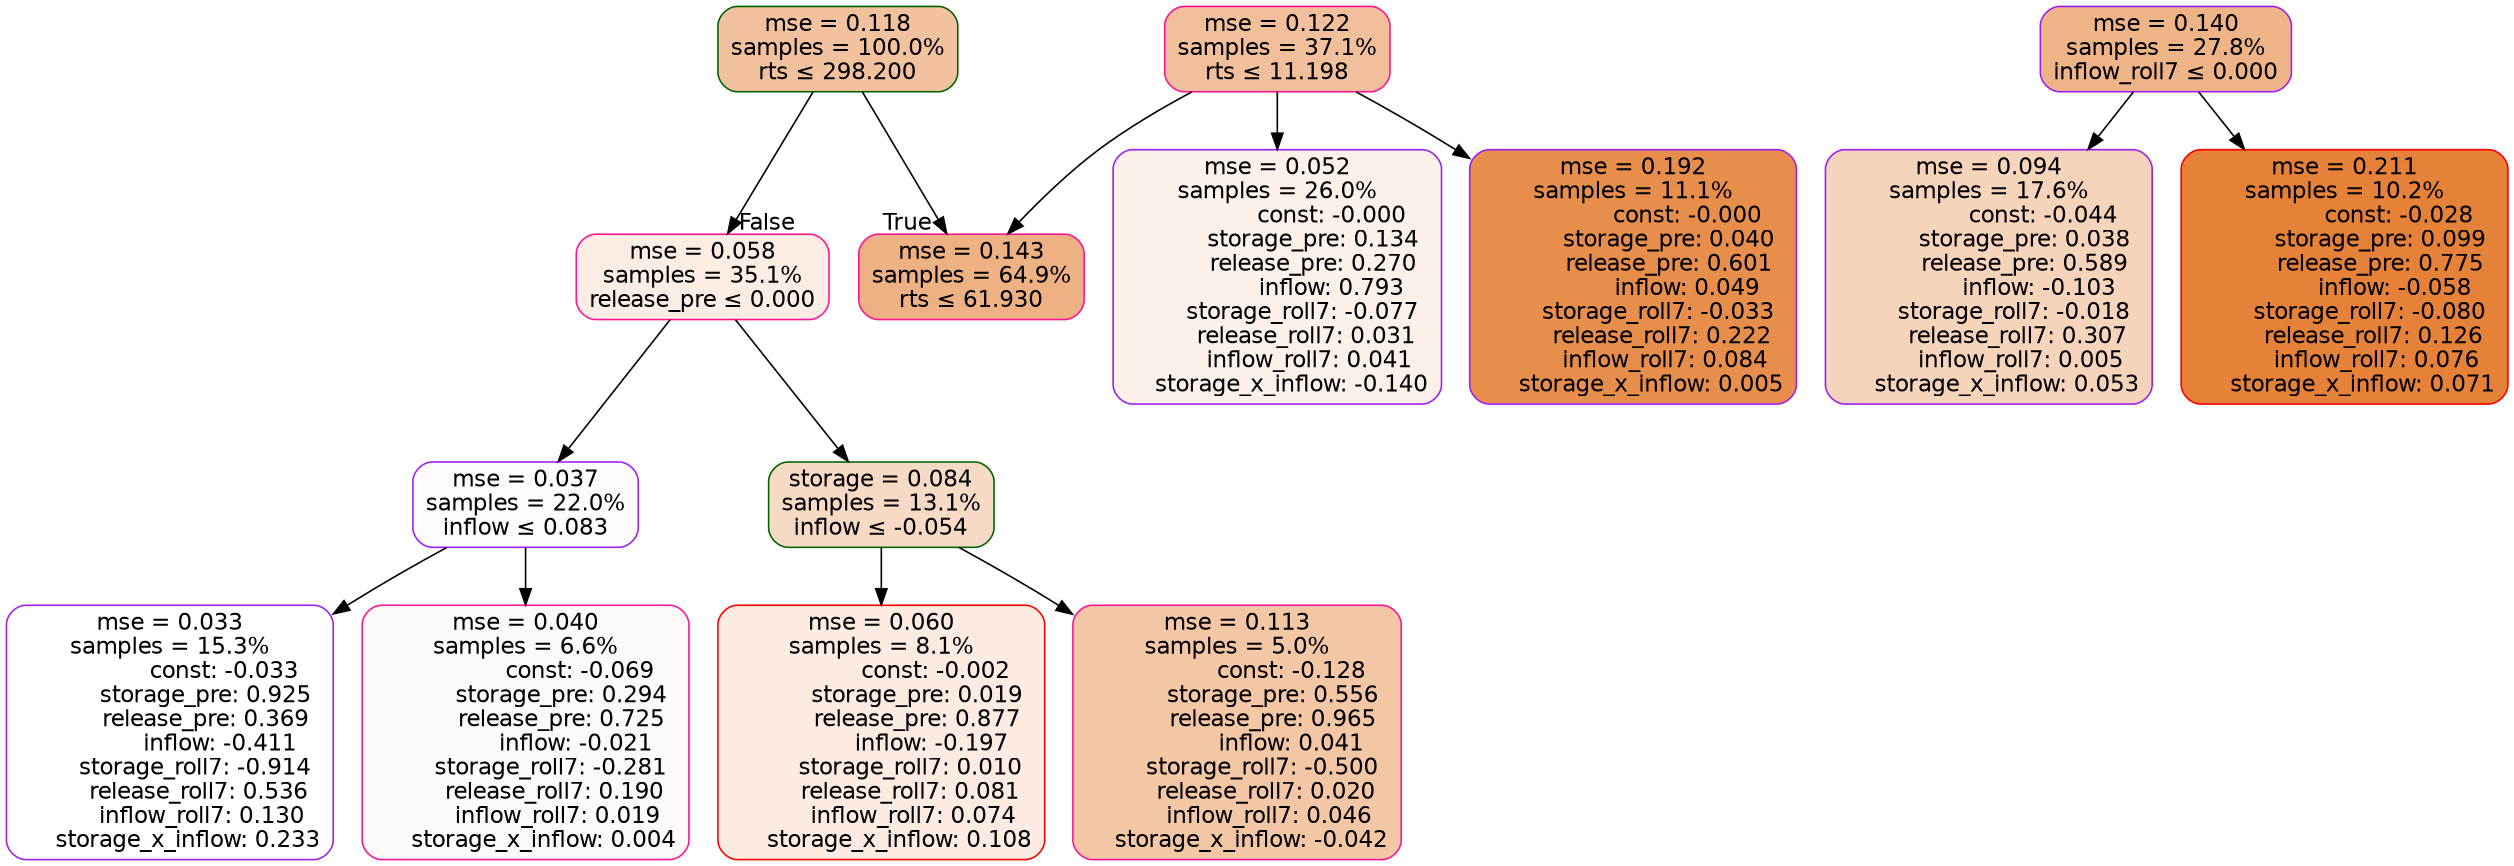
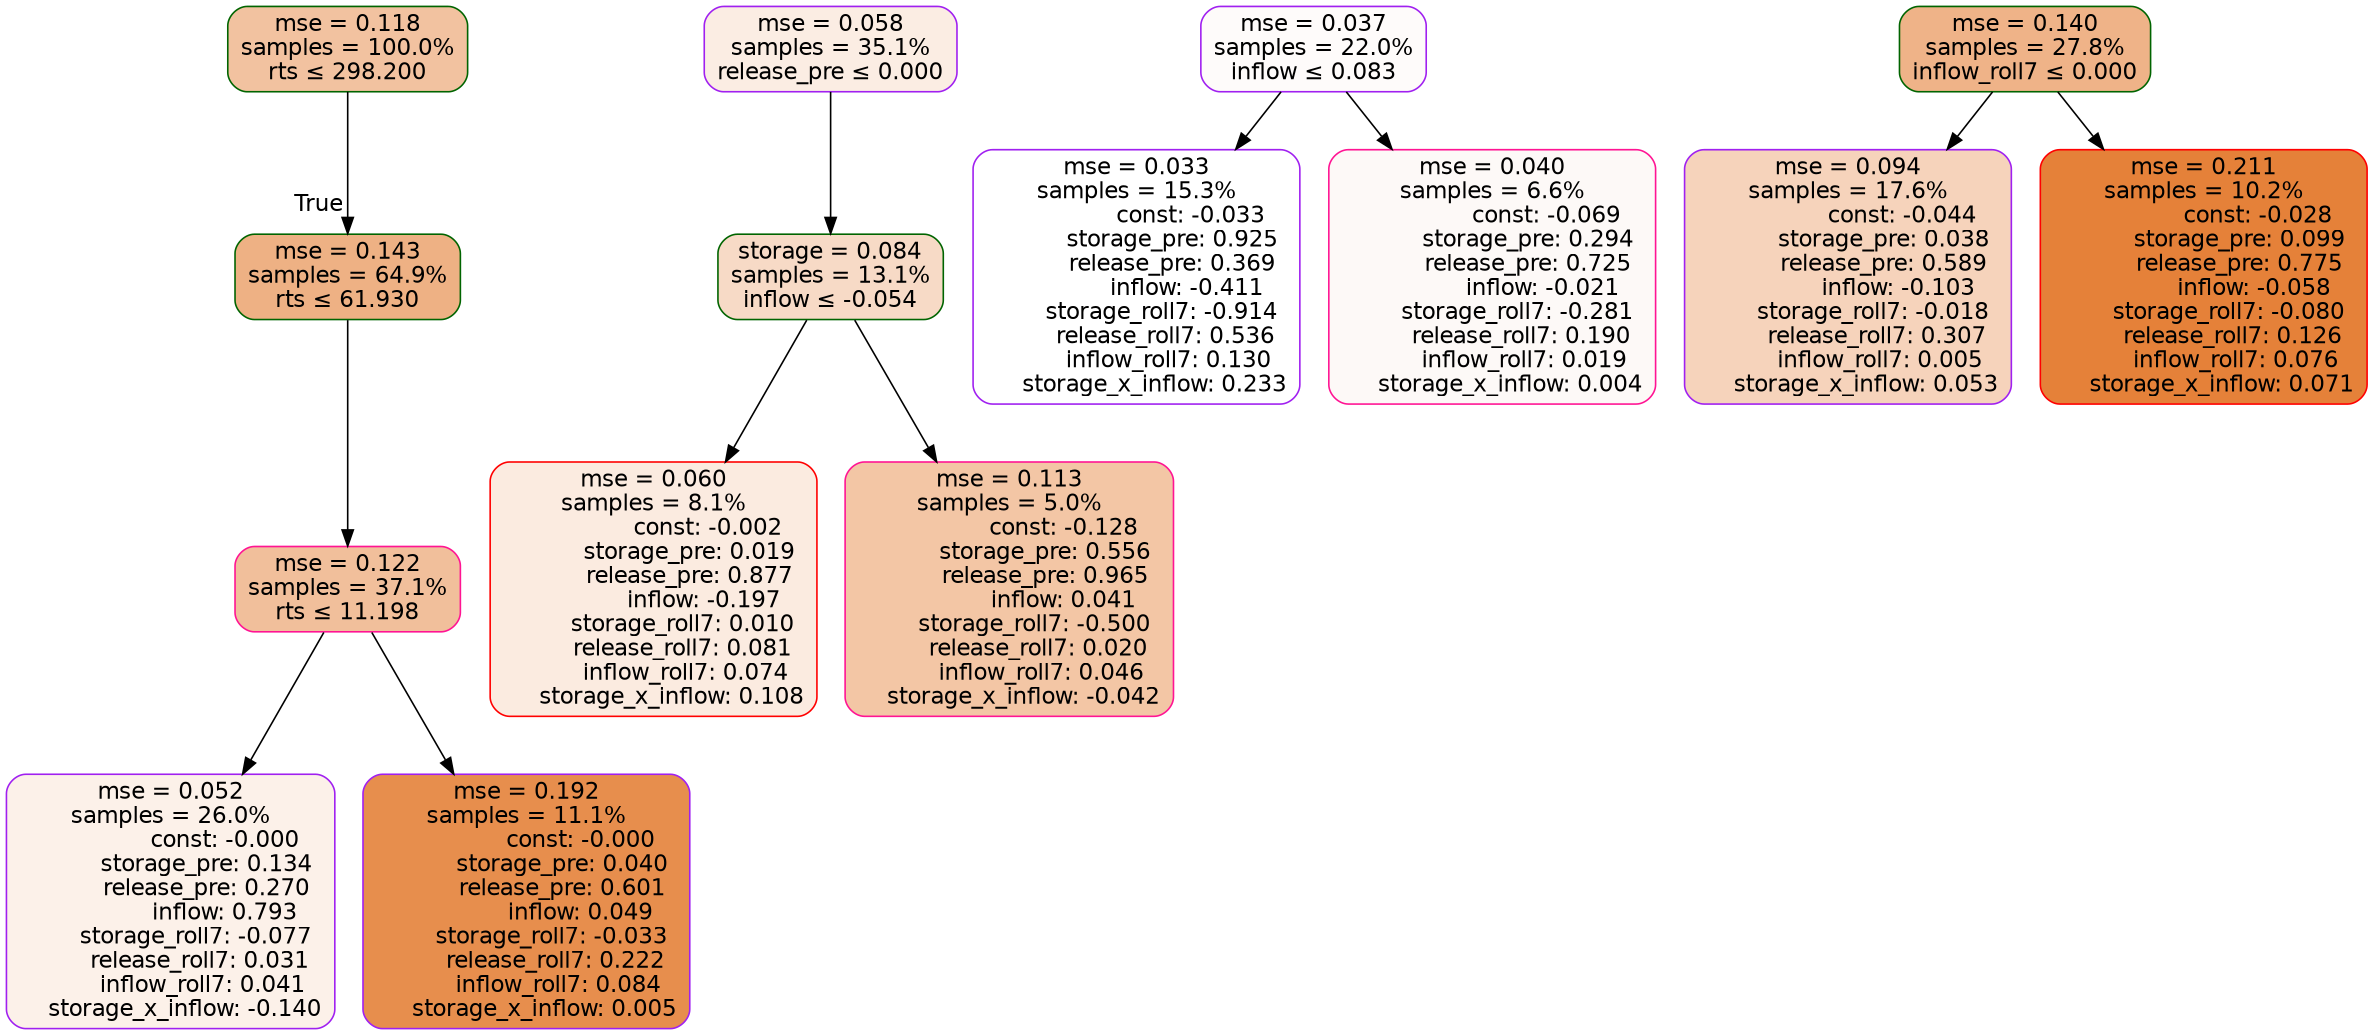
(2166, 49) -> (2025, 49)
(1100, 149) -> (348, 425)
(775, 156) -> none
(703, 277) -> (831, 49)
(971, 277) -> (348, 277)
(619, 384) -> none
